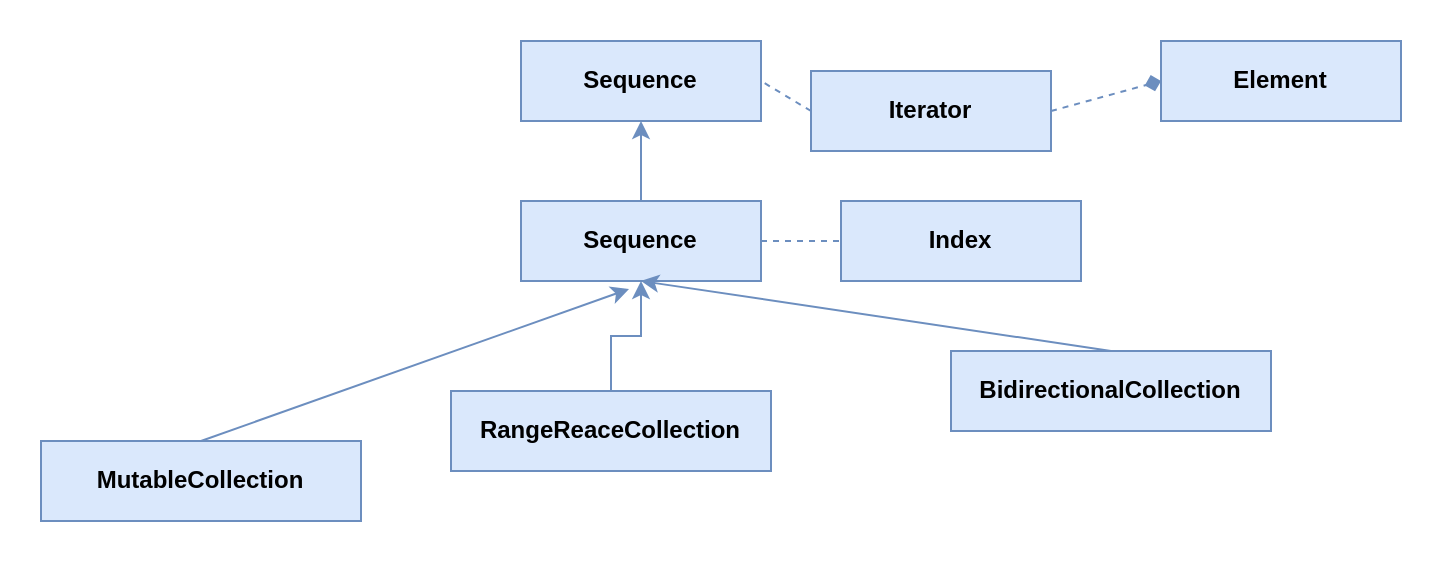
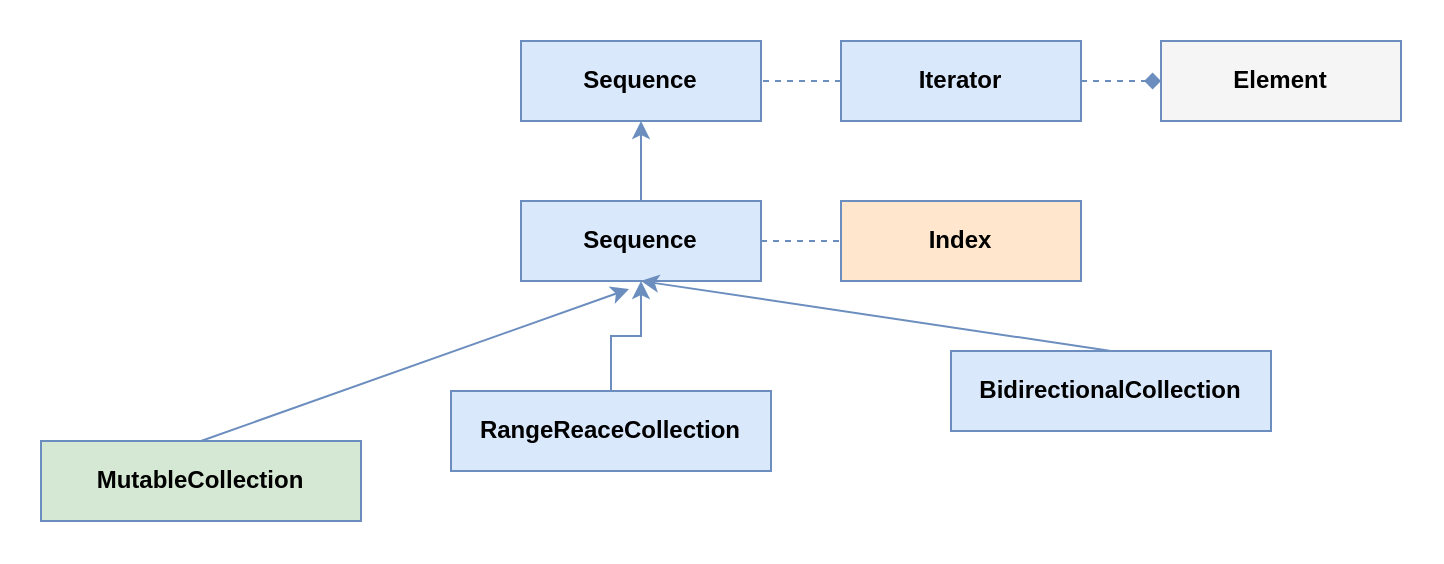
(1281, 81) -> (1281, 81)
(931, 111) -> (961, 81)
(961, 241) -> (961, 241)
(201, 481) -> (201, 481)
